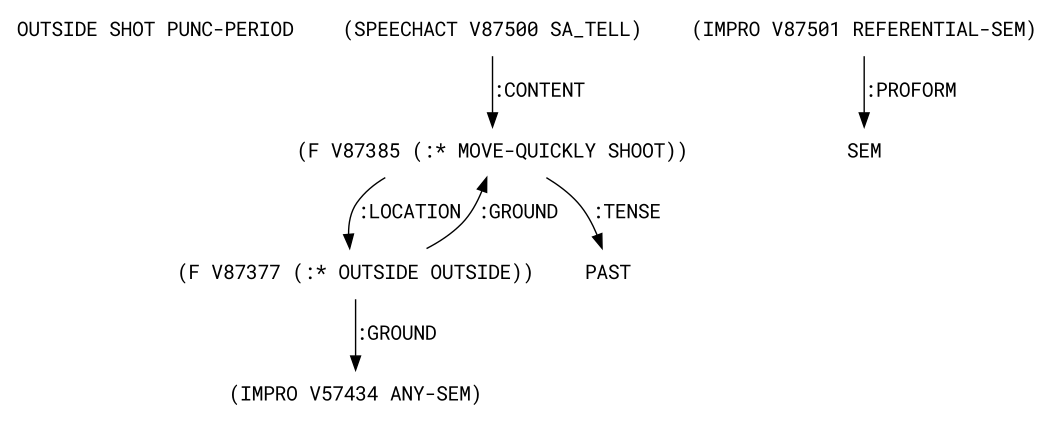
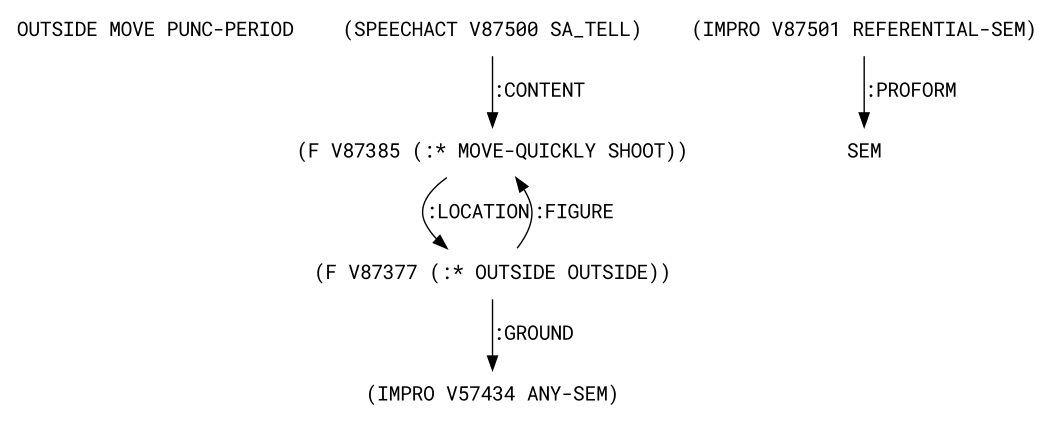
(156, 31) -> (156, 31)
(518, 213) -> (574, 213)
(608, 274) -> none
